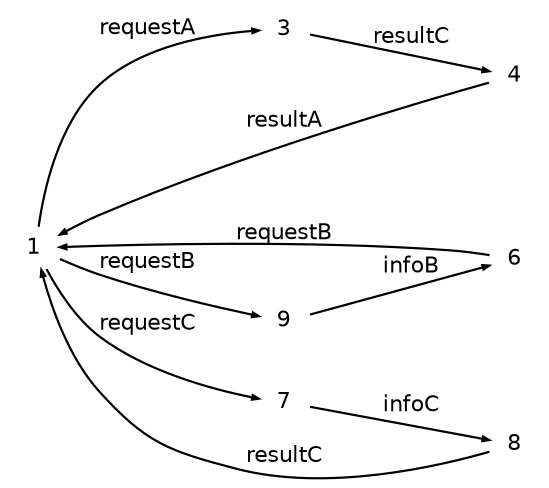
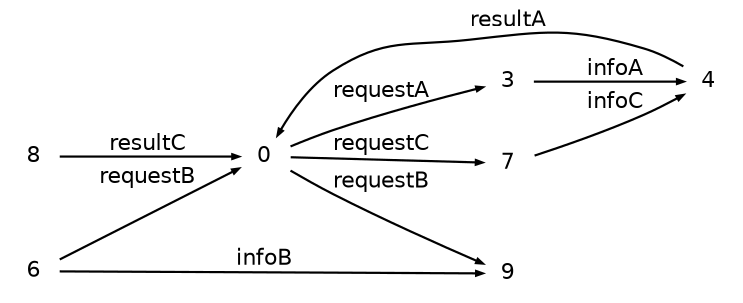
(411, 37) -> (615, 69)
(34, 248) -> (265, 157)
(396, 291) -> (268, 272)
(396, 423) -> (607, 130)
